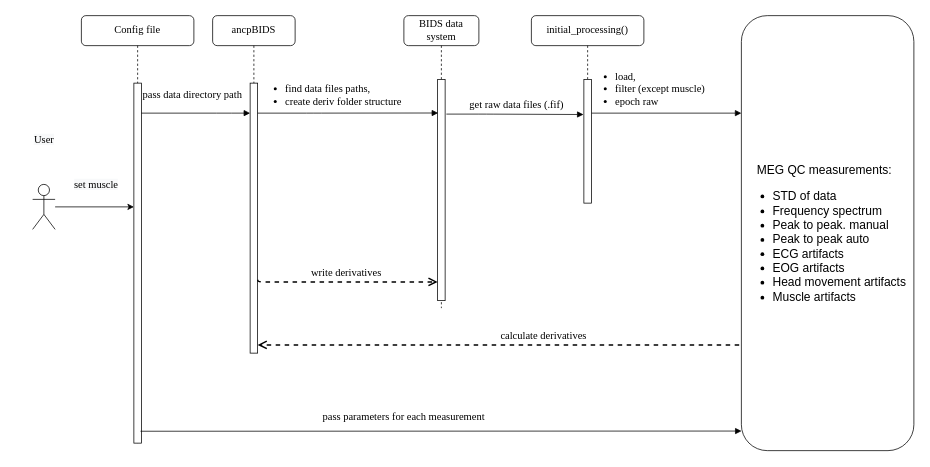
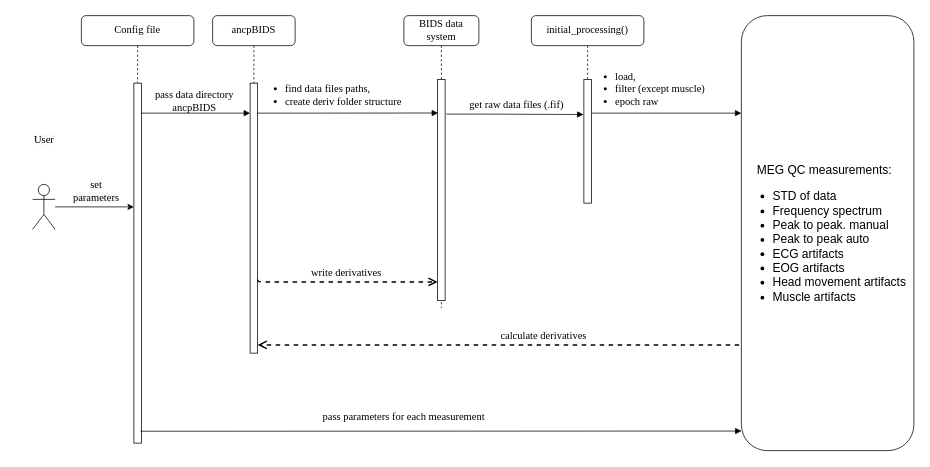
(195, 101) -> (195, 101)
(96, 184) -> (96, 191)
